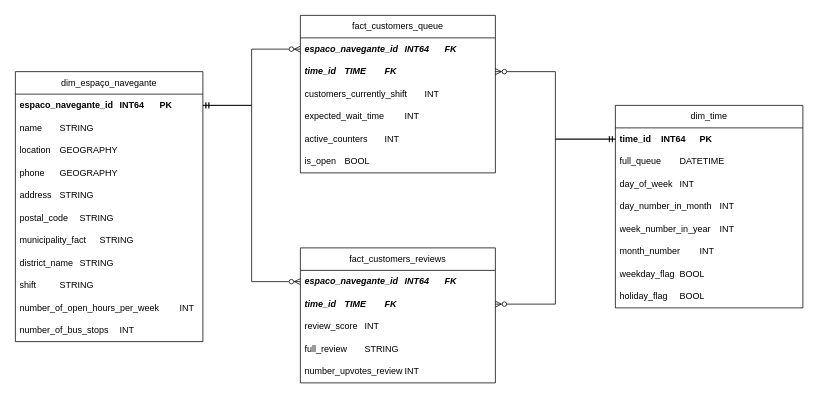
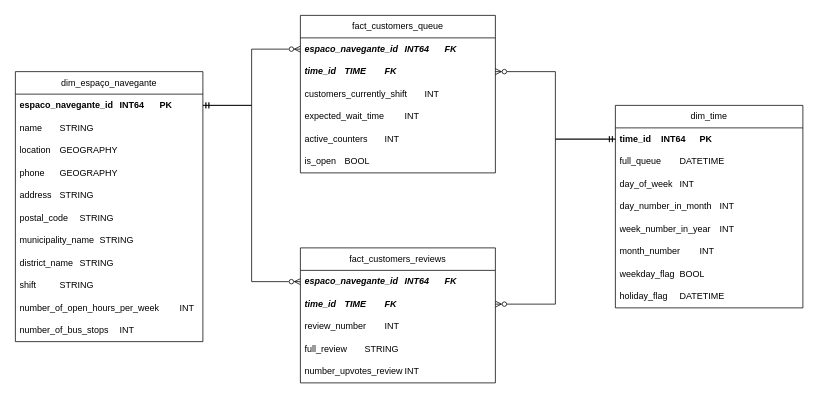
(76, 240) -> (76, 240)
(659, 297) -> (669, 297)
(344, 327) -> (347, 327)
